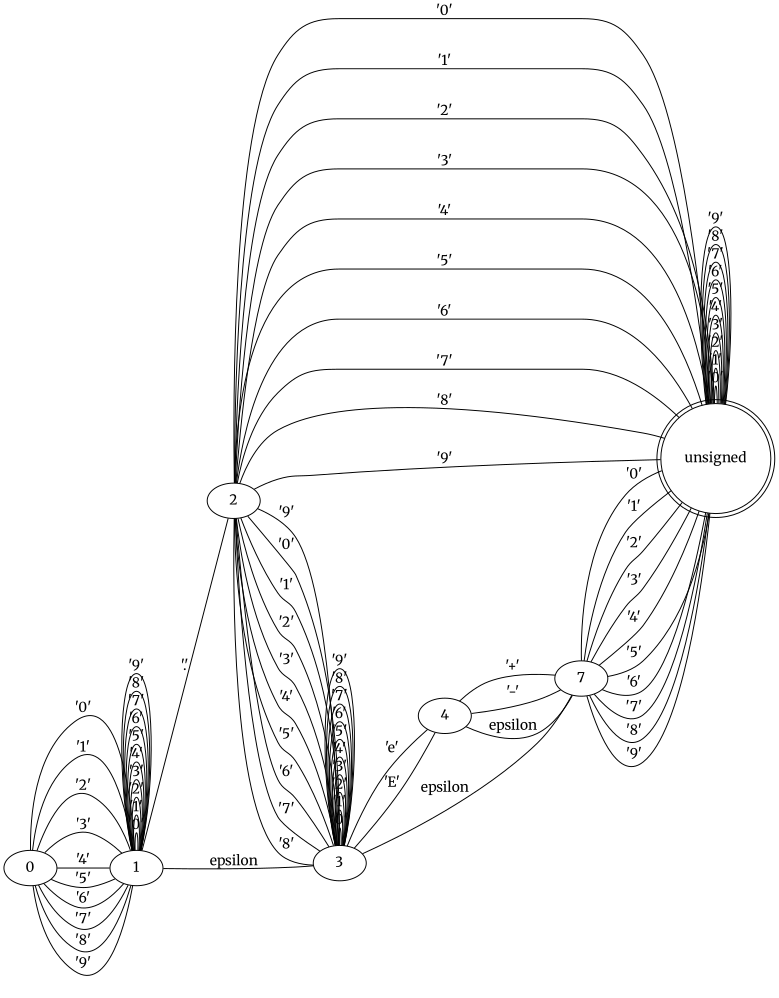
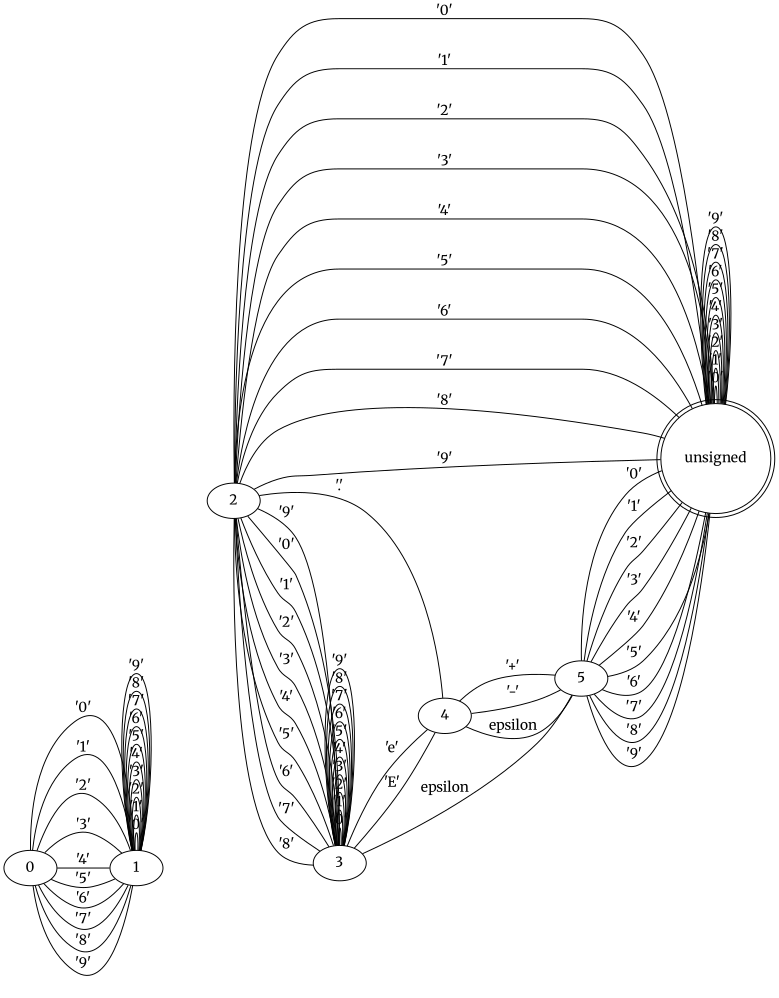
(581, 679) -> (581, 679)
(185, 684) -> (397, 548)
(238, 869) -> none
